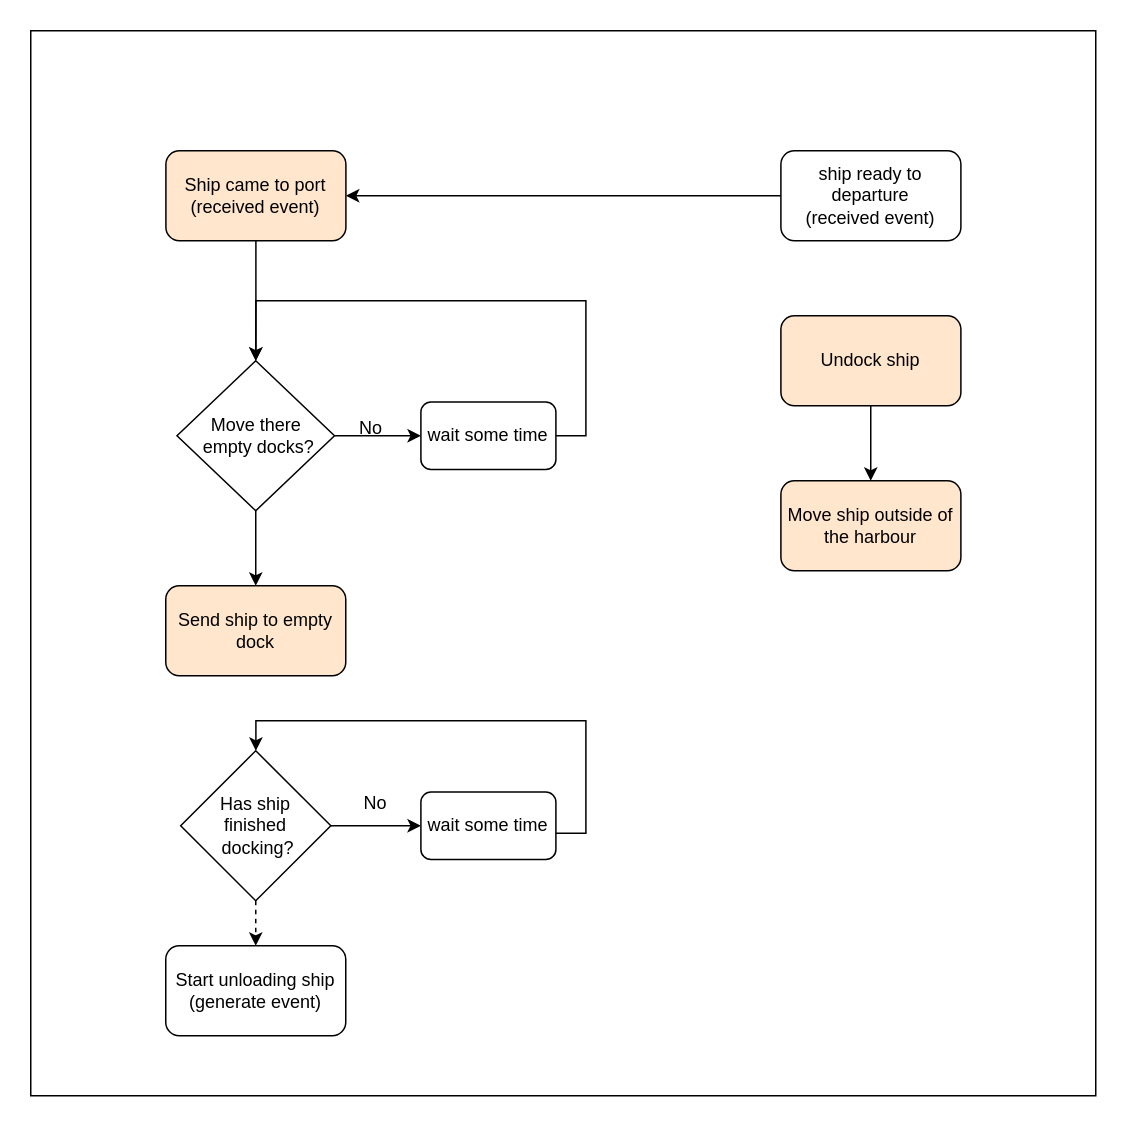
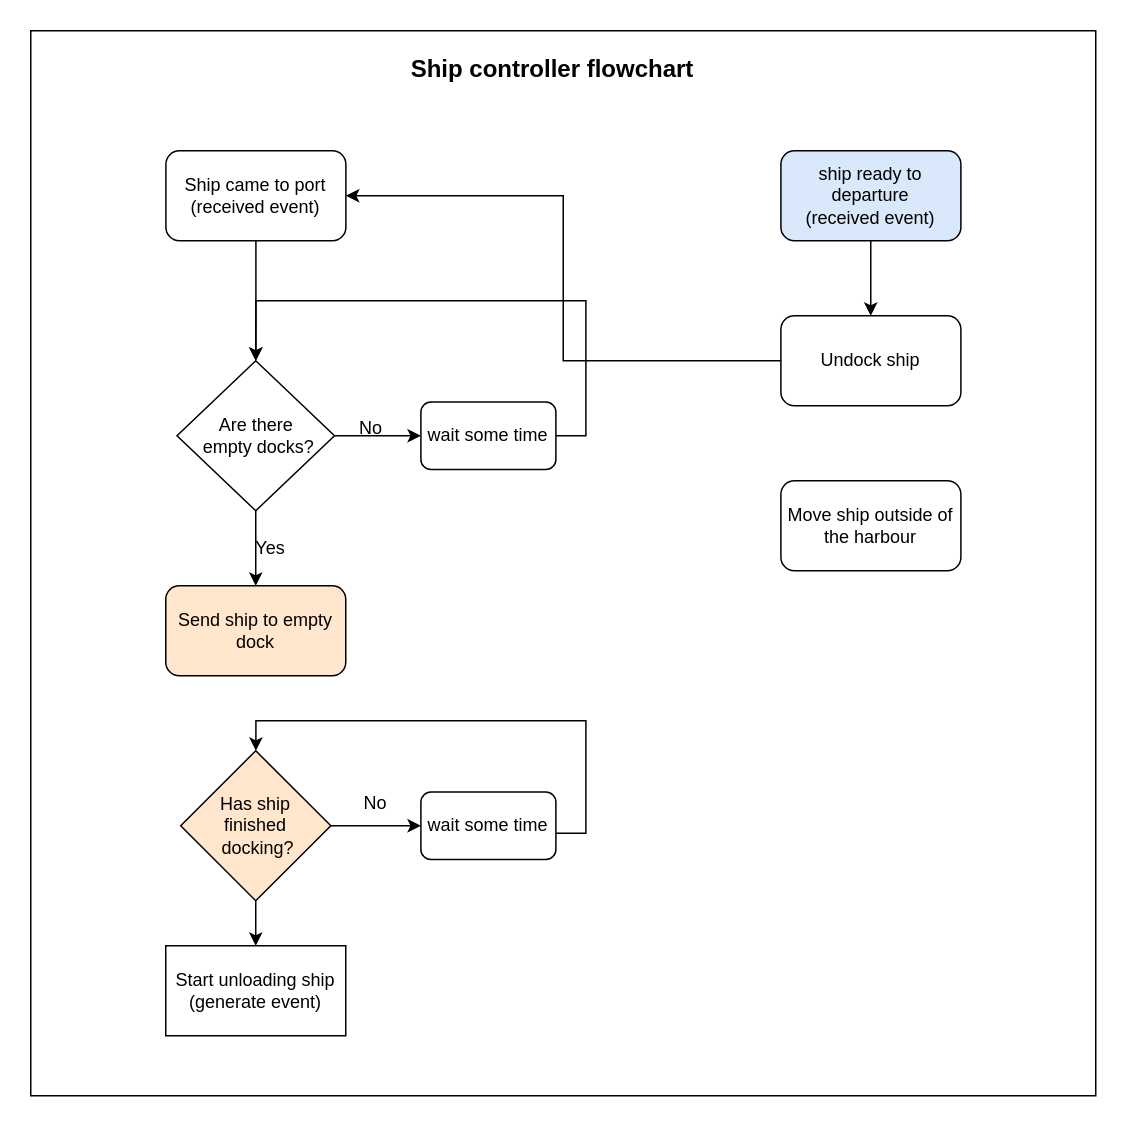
none -> (552, 68)
(256, 196) -> (256, 196)
(674, 196) -> (871, 273)
(871, 196) -> (871, 196)
(871, 361) -> (871, 361)
(257, 436) -> (257, 436)
(871, 438) -> (590, 361)
(871, 526) -> (871, 526)
none -> (271, 548)
(256, 826) -> (256, 826)
(256, 919) -> (256, 919)
(256, 991) -> (256, 991)
